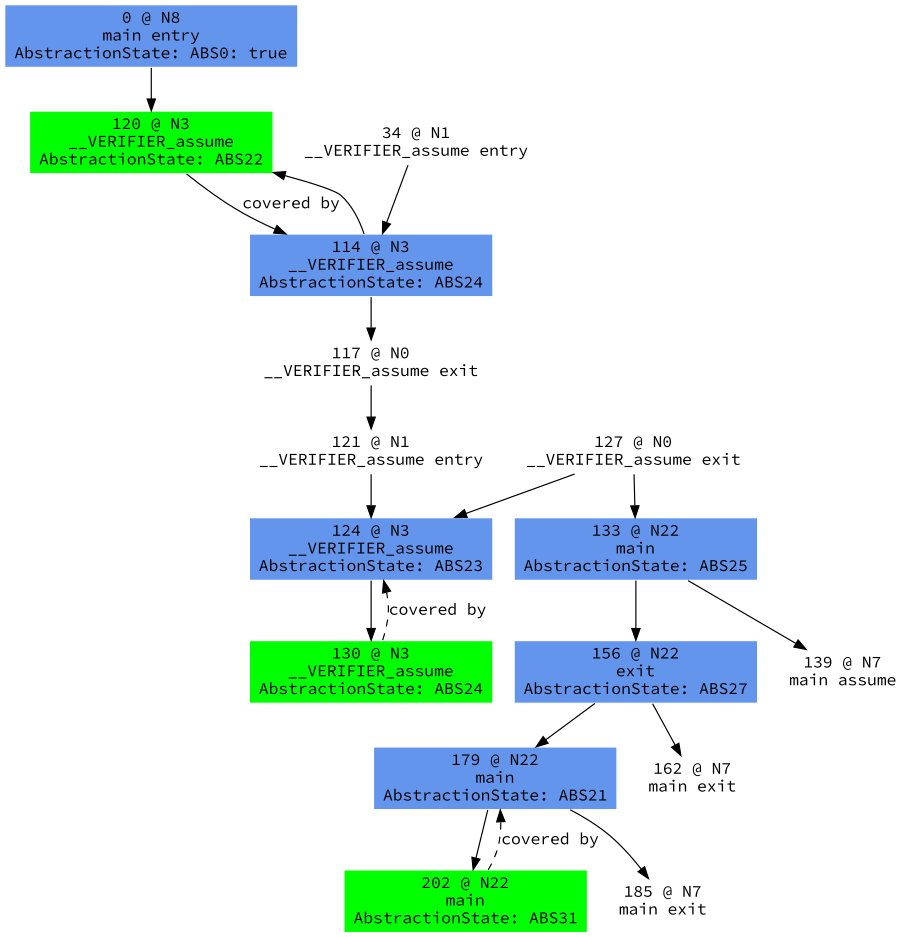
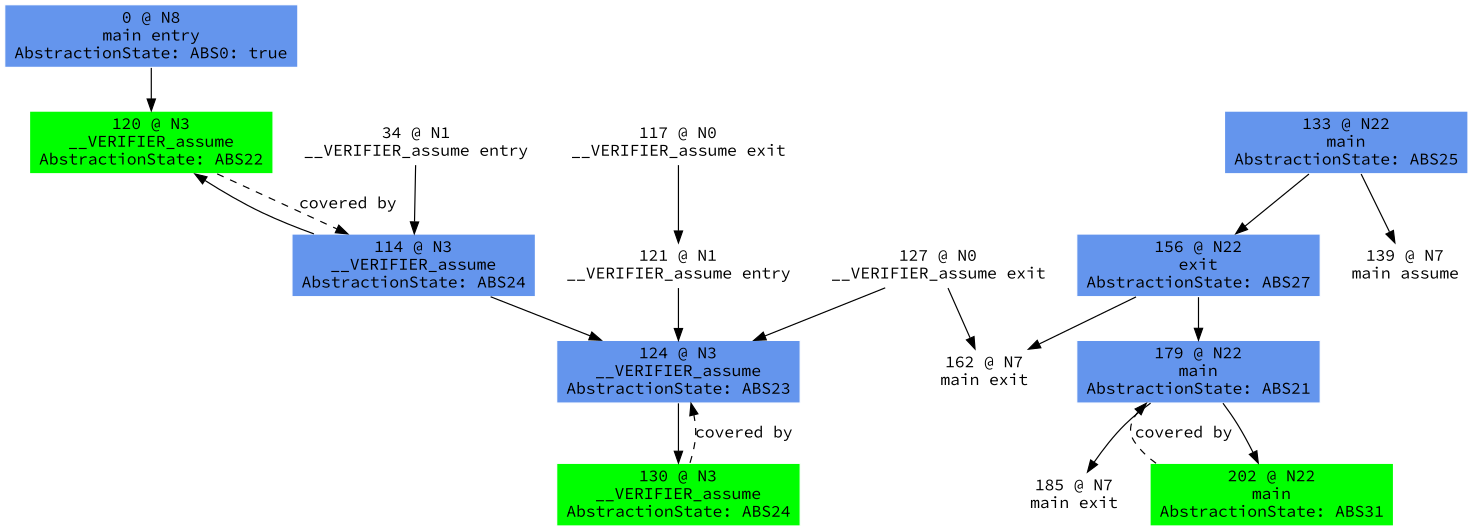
(229, 205) -> (277, 201)
(371, 312) -> (540, 316)
(634, 490) -> (959, 313)
